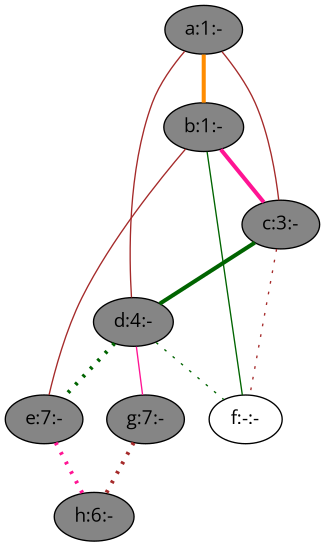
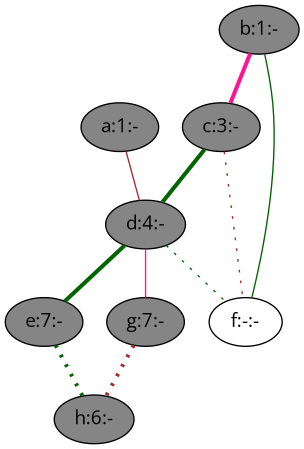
(204, 79) -> none
(262, 121) -> none
(101, 263) -> none
(89, 371) -> (95, 273)
(69, 468) -> (69, 370)
